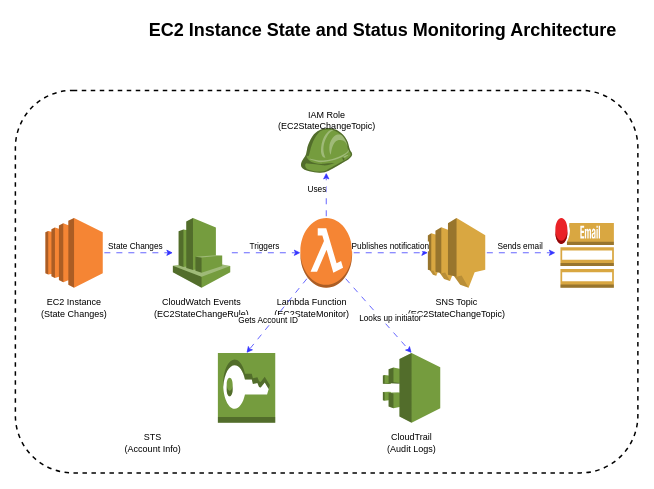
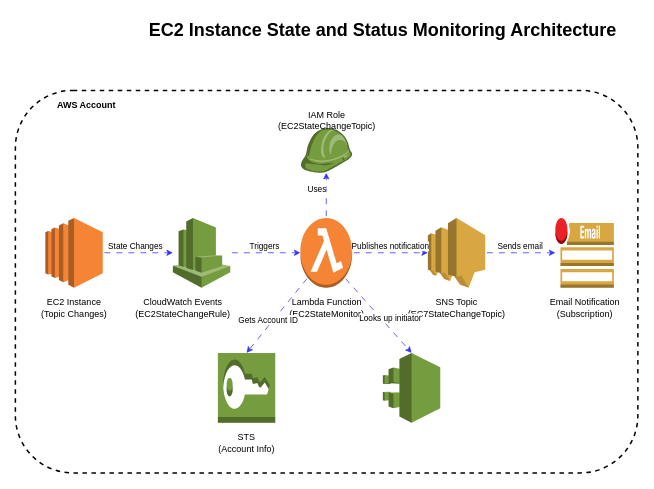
none -> (87, 105)
(74, 308) -> (74, 308)
(202, 308) -> (183, 308)
(311, 308) -> (326, 308)
(457, 308) -> (457, 308)
none -> (585, 308)
(153, 443) -> (247, 443)
(412, 443) -> none
